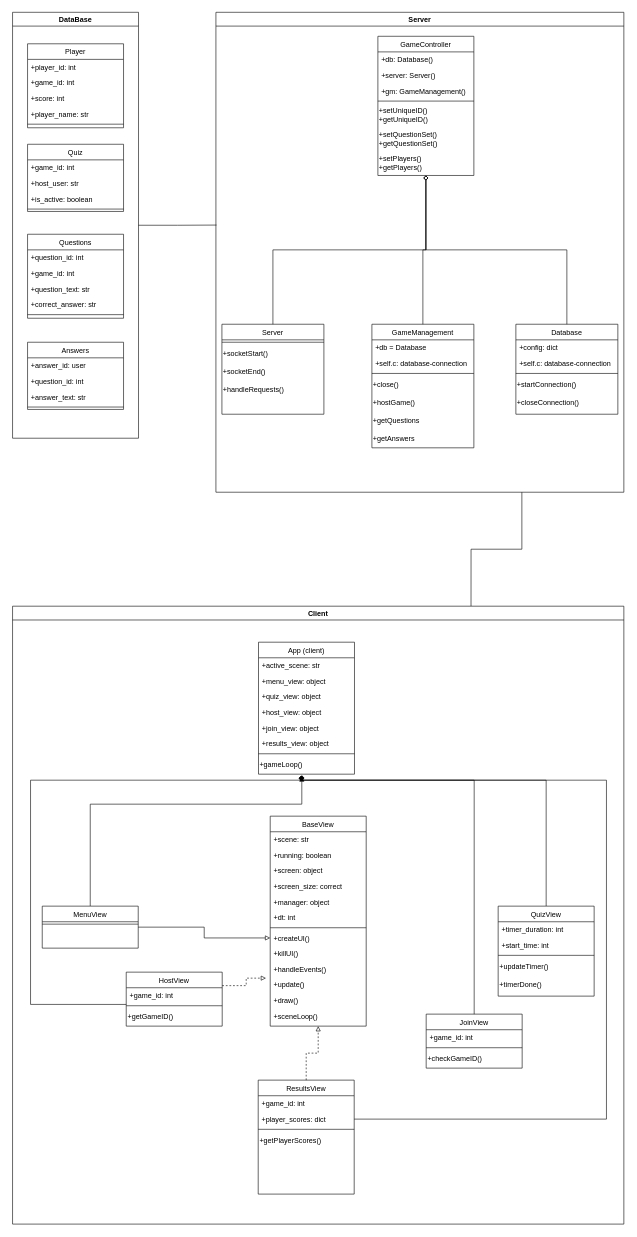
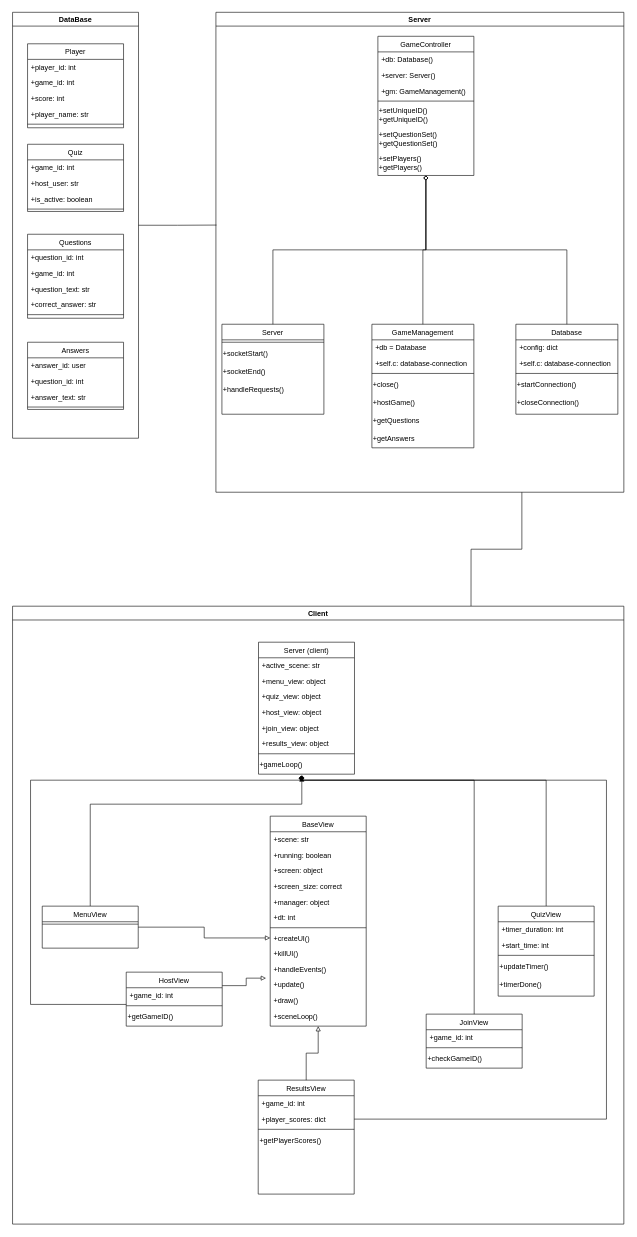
(306, 650) -> (306, 650)
(244, 986) -> (244, 986)
(310, 1053) -> (310, 1053)
